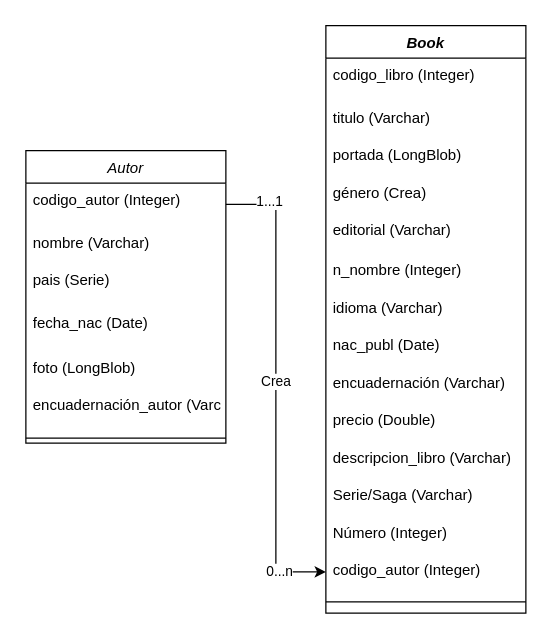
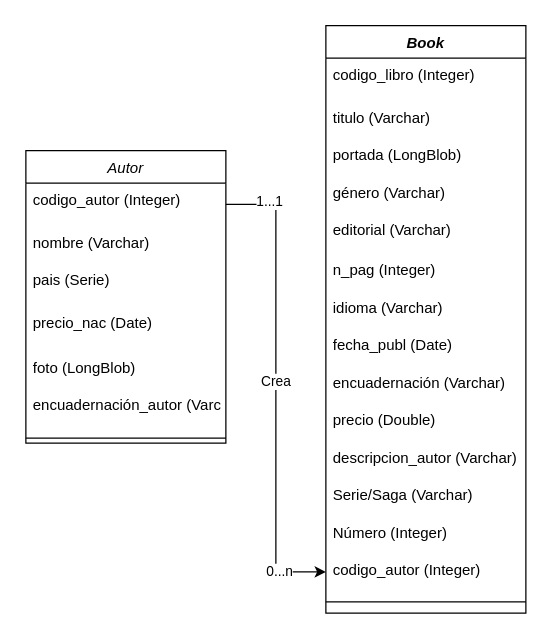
(385, 193) -> (398, 193)
(406, 270) -> (394, 270)
(98, 323) -> (100, 323)
(392, 345) -> (400, 345)
(436, 458) -> (440, 458)
